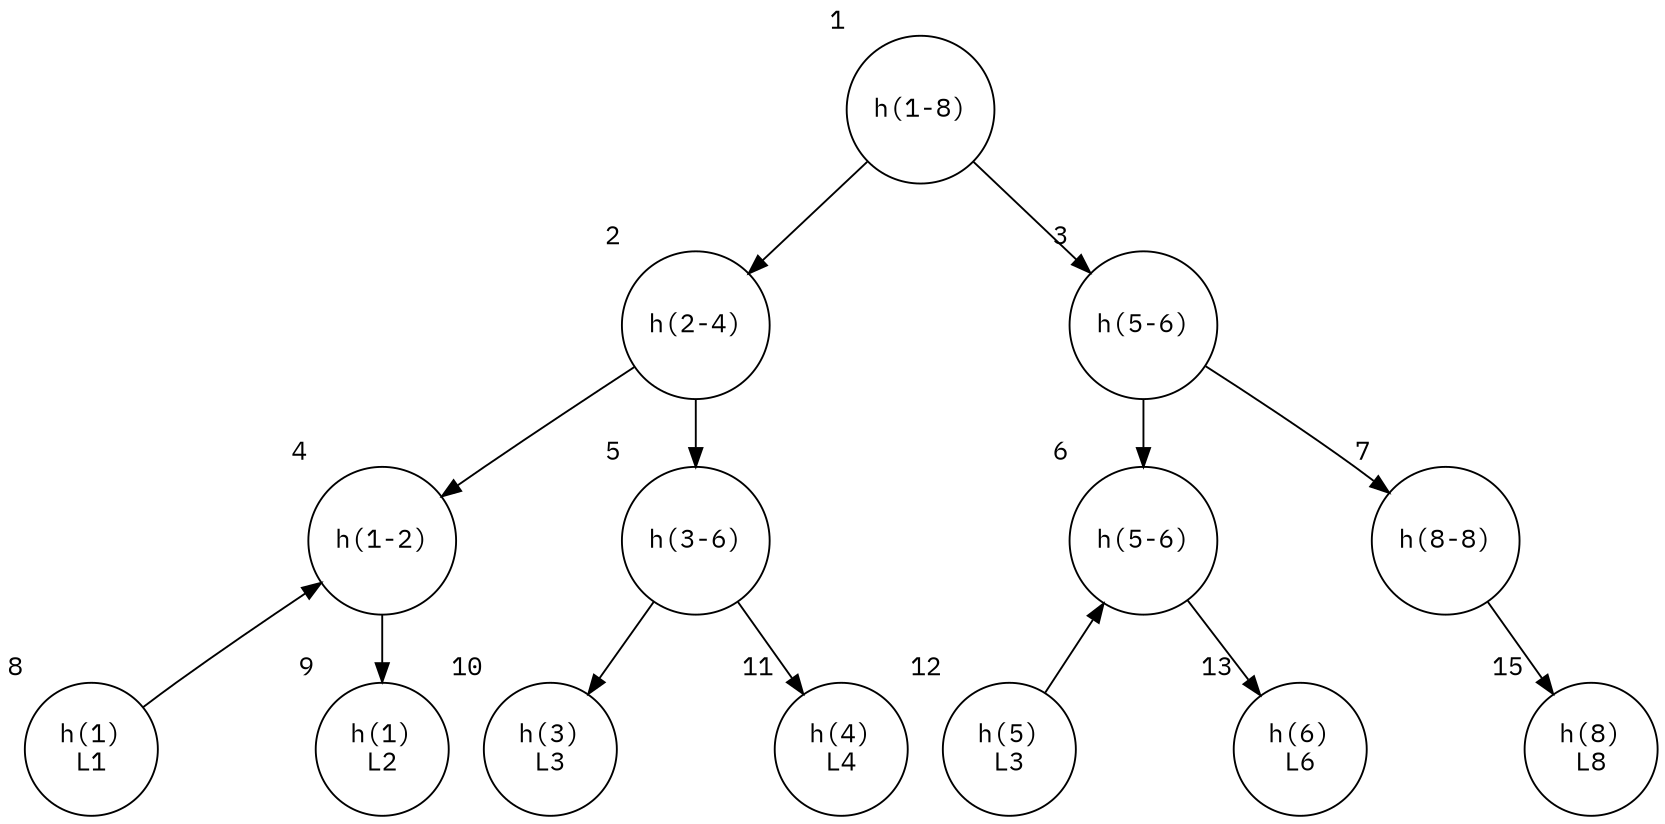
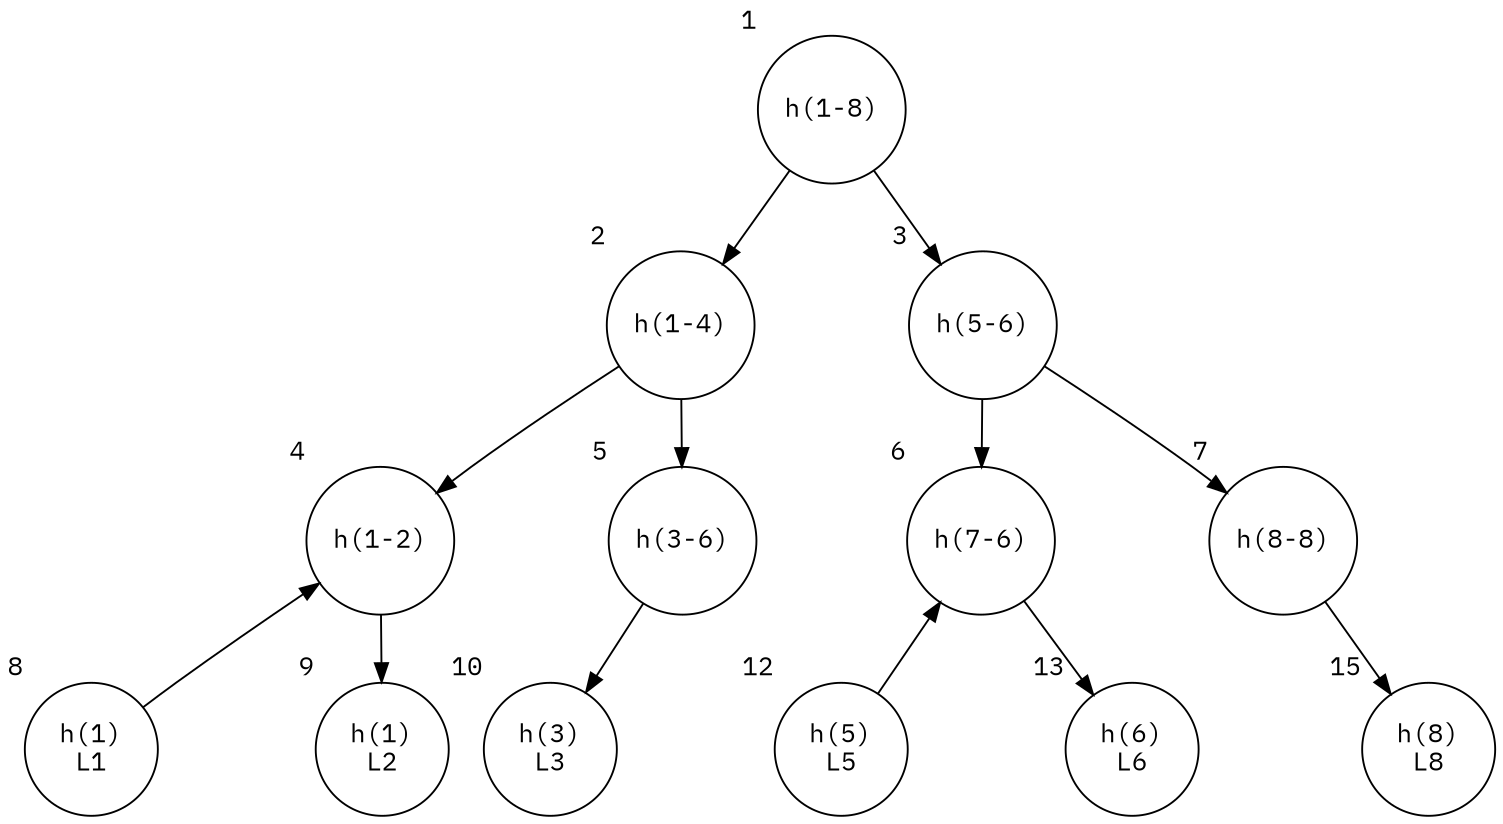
(696, 325) -> (681, 325)
(1143, 541) -> (981, 541)
(841, 749) -> none
(1009, 749) -> (841, 749)
